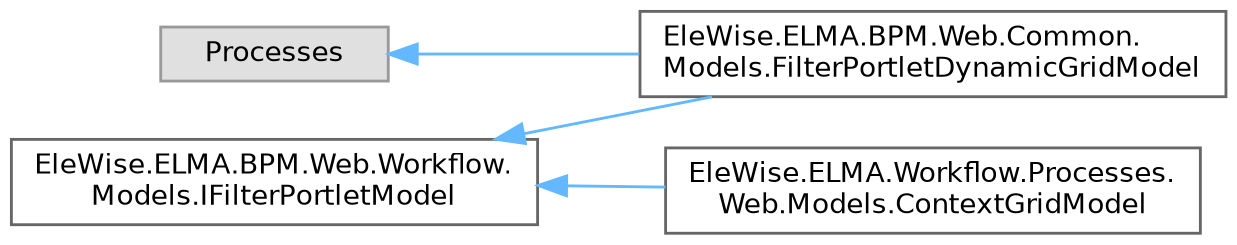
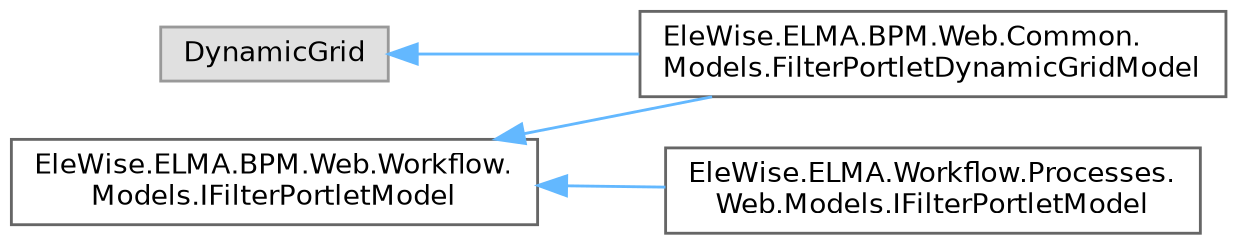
(274, 54) -> (274, 54)
(933, 191) -> (933, 191)
